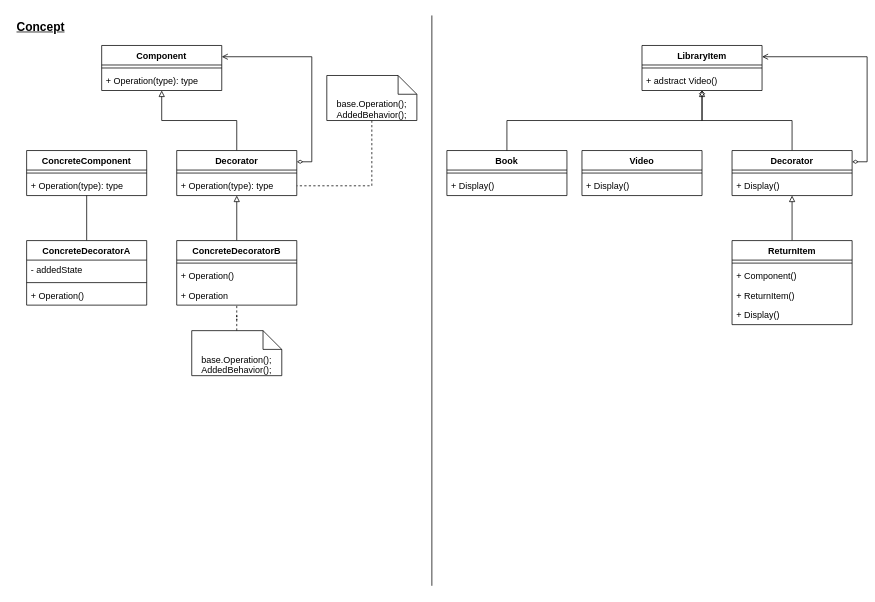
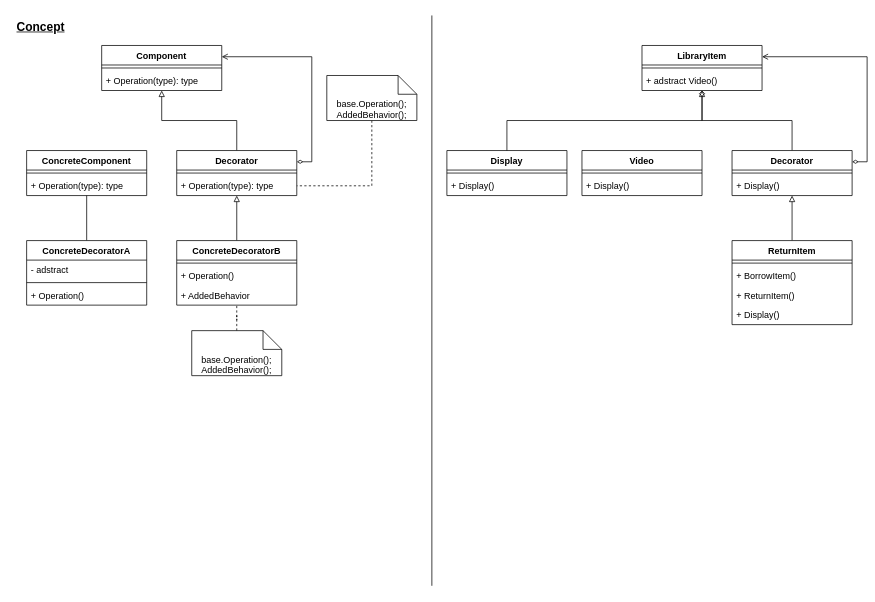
(506, 161) -> (506, 161)
(60, 270) -> (55, 270)
(769, 276) -> (771, 276)
(206, 296) -> (216, 296)
